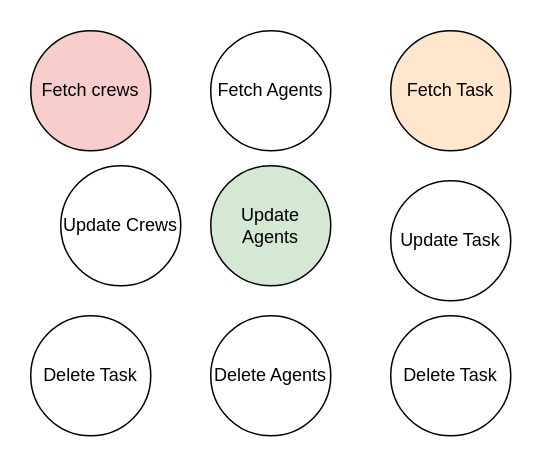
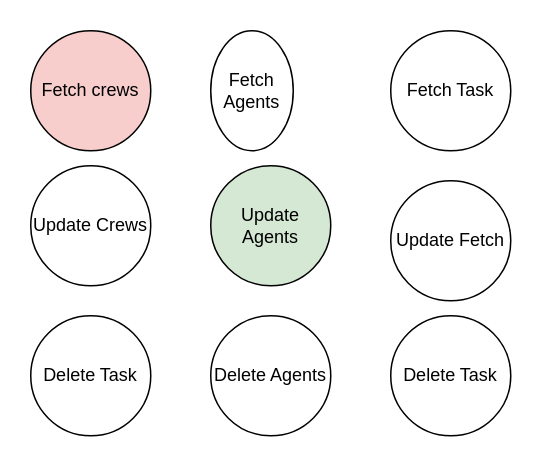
(271, 91) -> (252, 91)
(451, 91) -> (451, 91)
(121, 226) -> (91, 226)
(451, 241) -> (451, 241)
